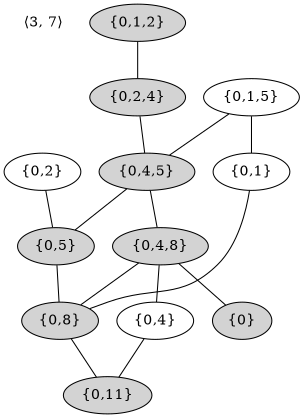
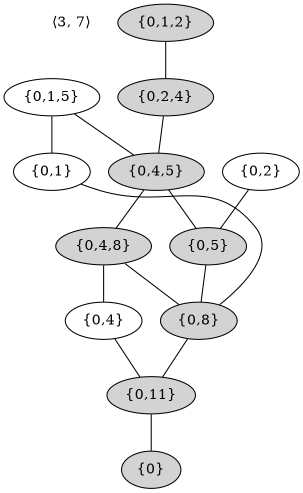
(202, 284) -> (151, 433)
